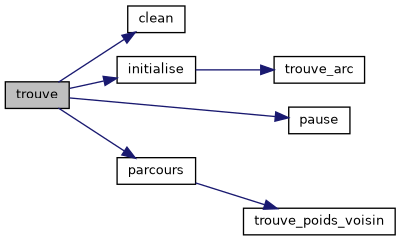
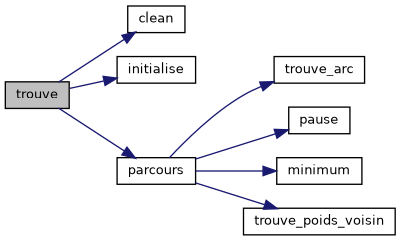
(228, 70) -> (212, 118)
(172, 107) -> (236, 146)
none -> (319, 171)
